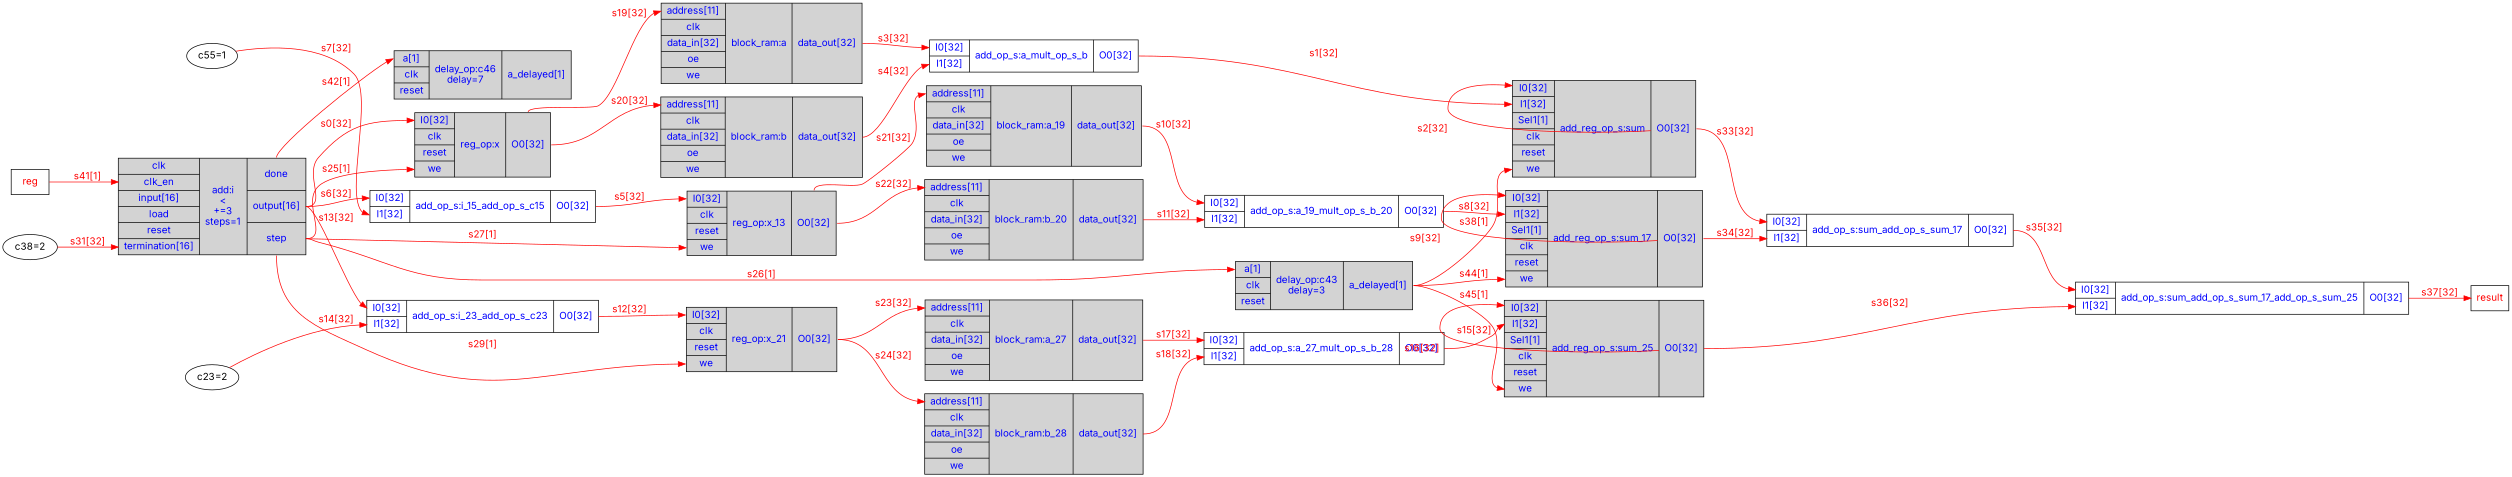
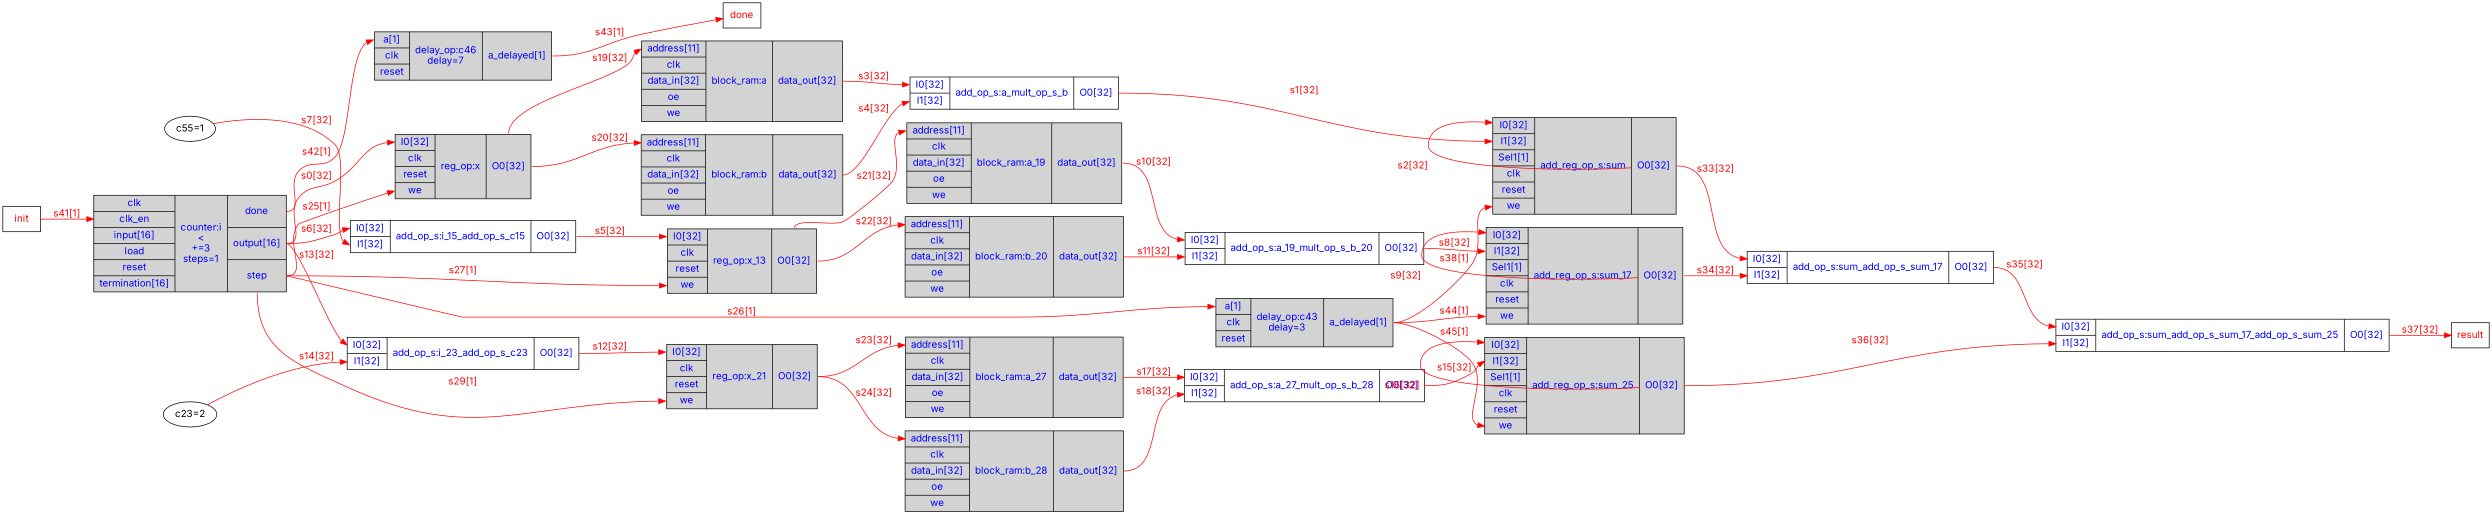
none -> (742, 15)
(30, 182) -> (22, 219)
(223, 190) -> (201, 227)
(30, 247) -> none
